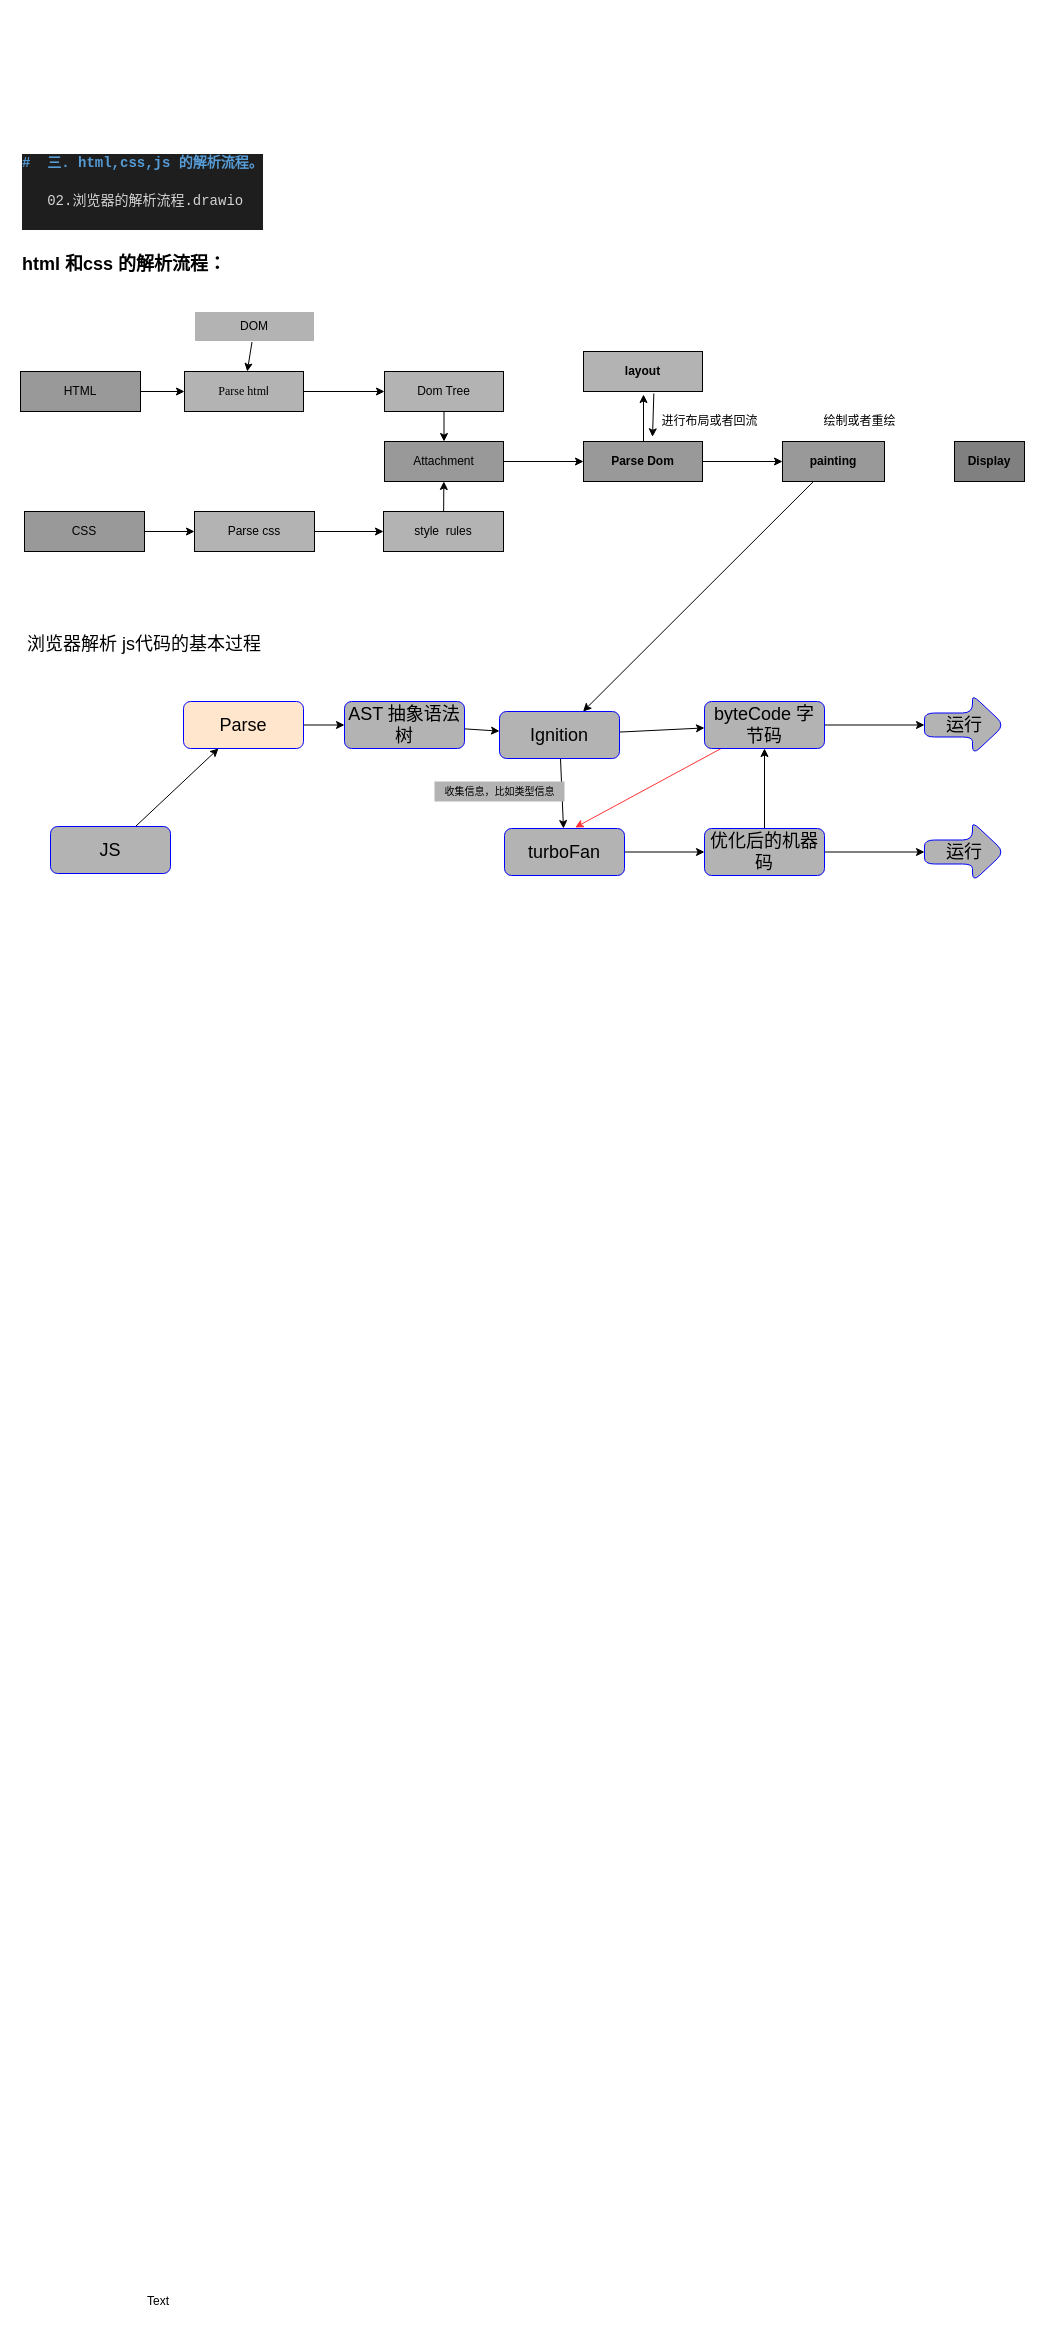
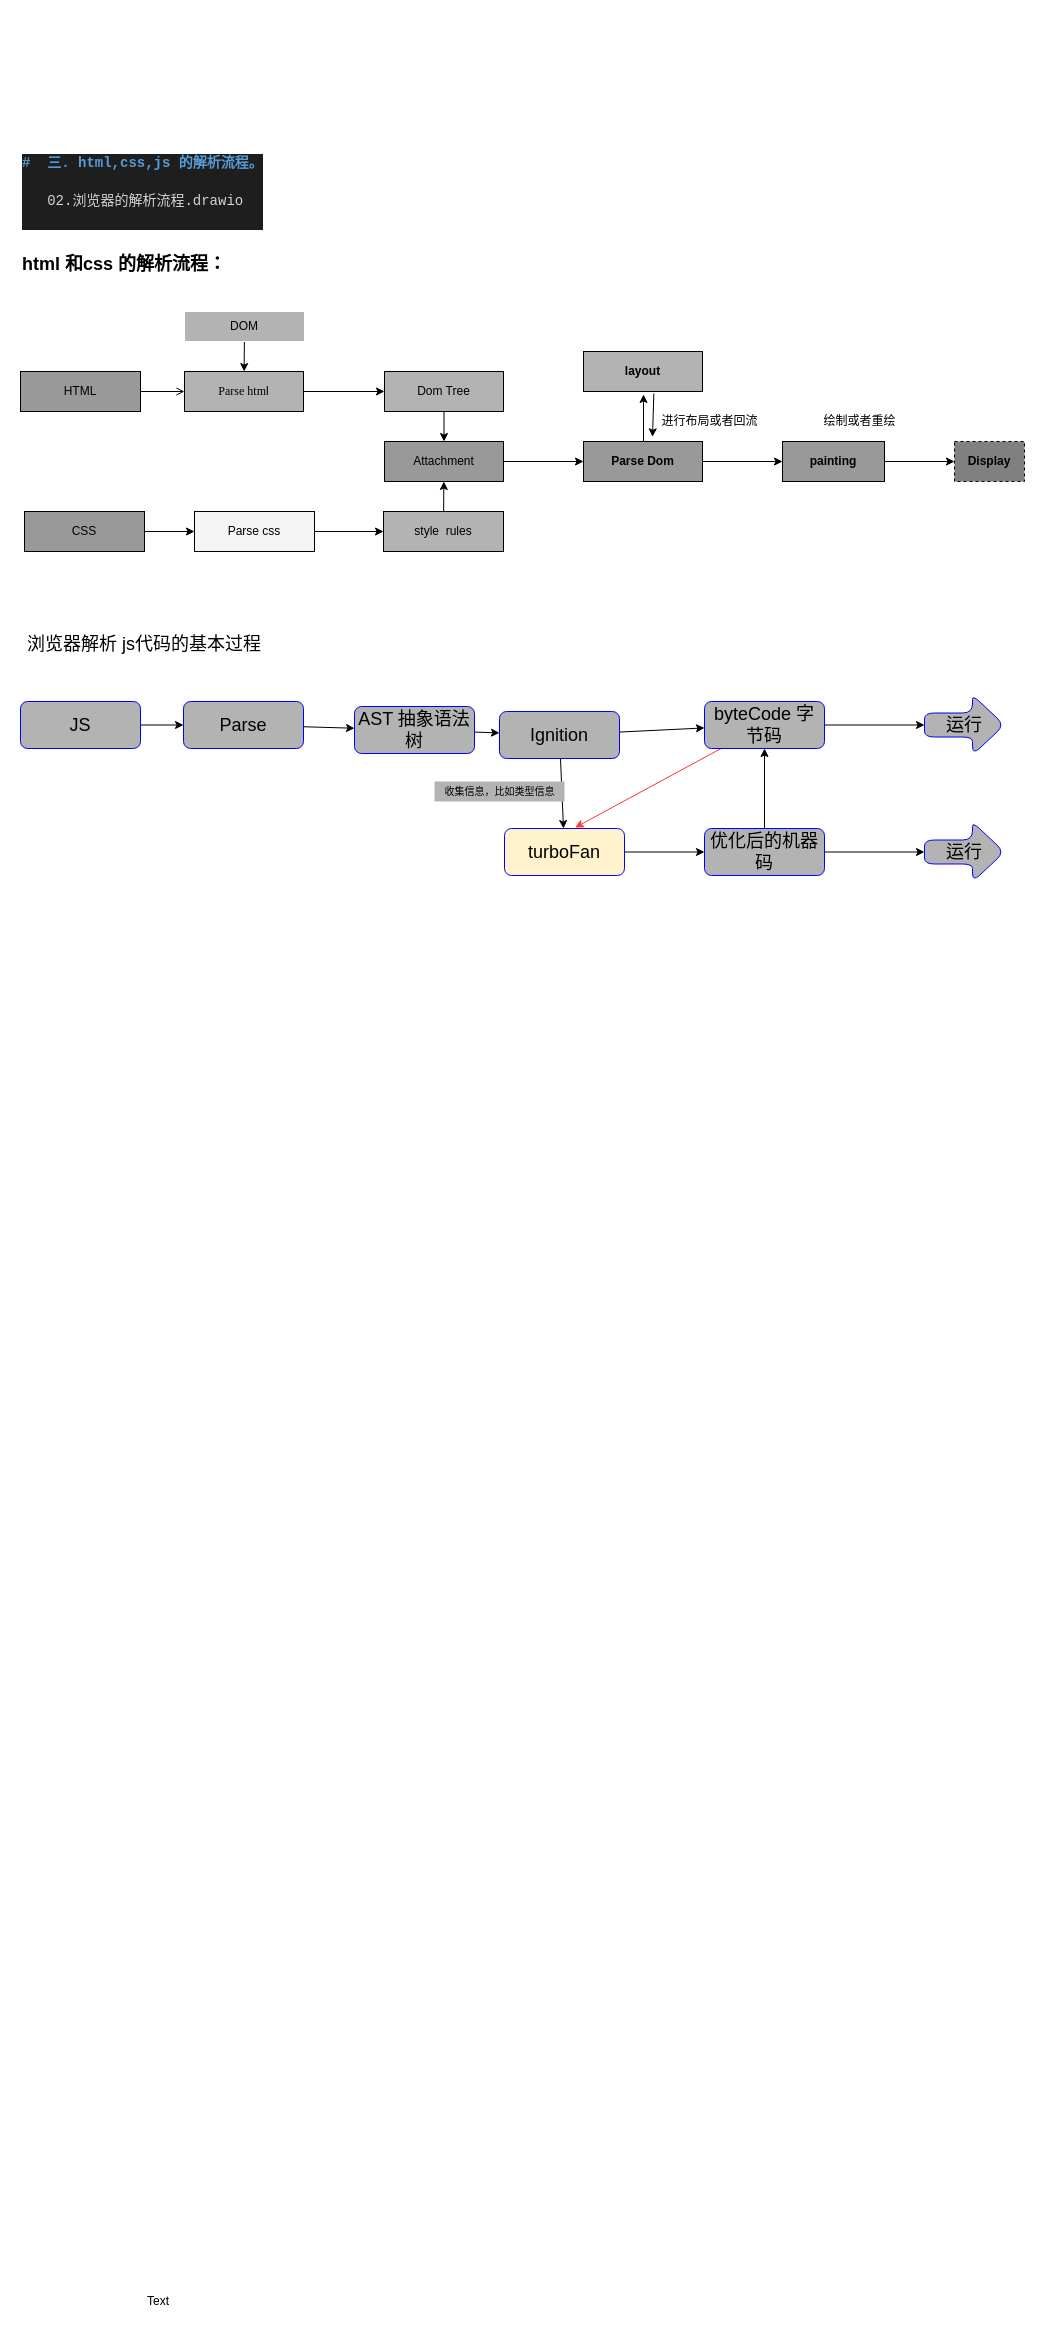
(255, 327) -> (245, 327)
(176, 392) -> (177, 392)
(990, 462) -> (990, 462)
(255, 532) -> (255, 532)
(701, 594) -> (916, 462)
(244, 725) -> (244, 725)
(405, 725) -> (415, 730)
(111, 850) -> (81, 725)
(565, 852) -> (565, 852)
